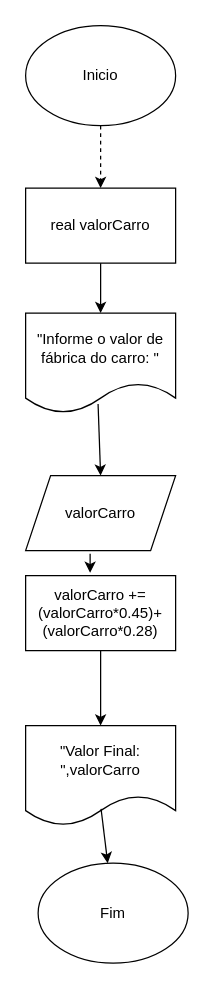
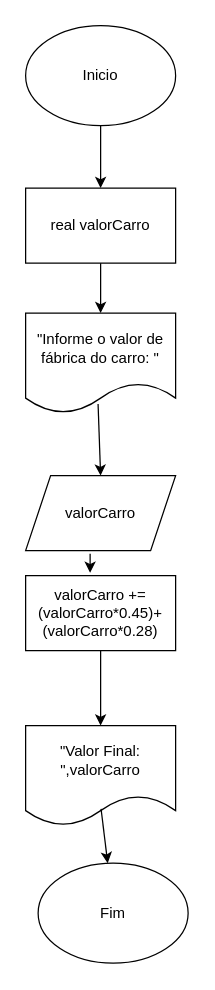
(101, 153) -> (101, 153)
